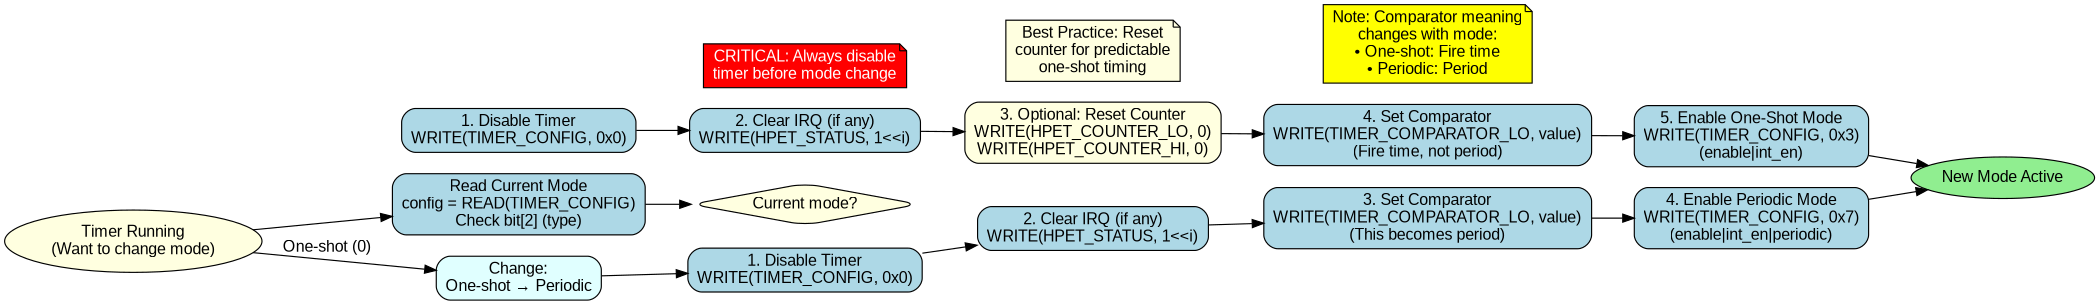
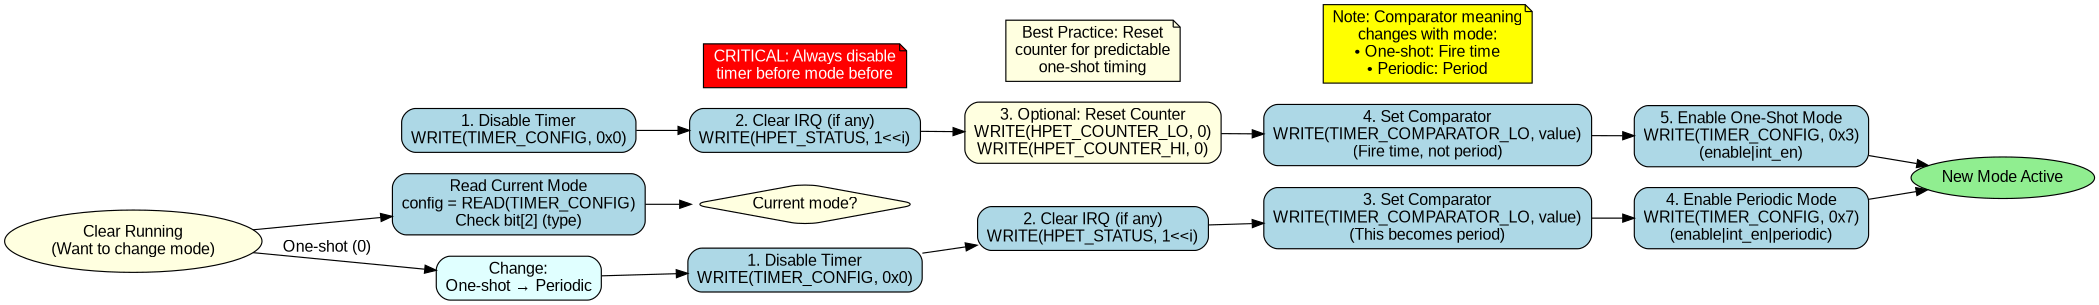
(805, 66) -> (805, 66)
(133, 241) -> (133, 241)
